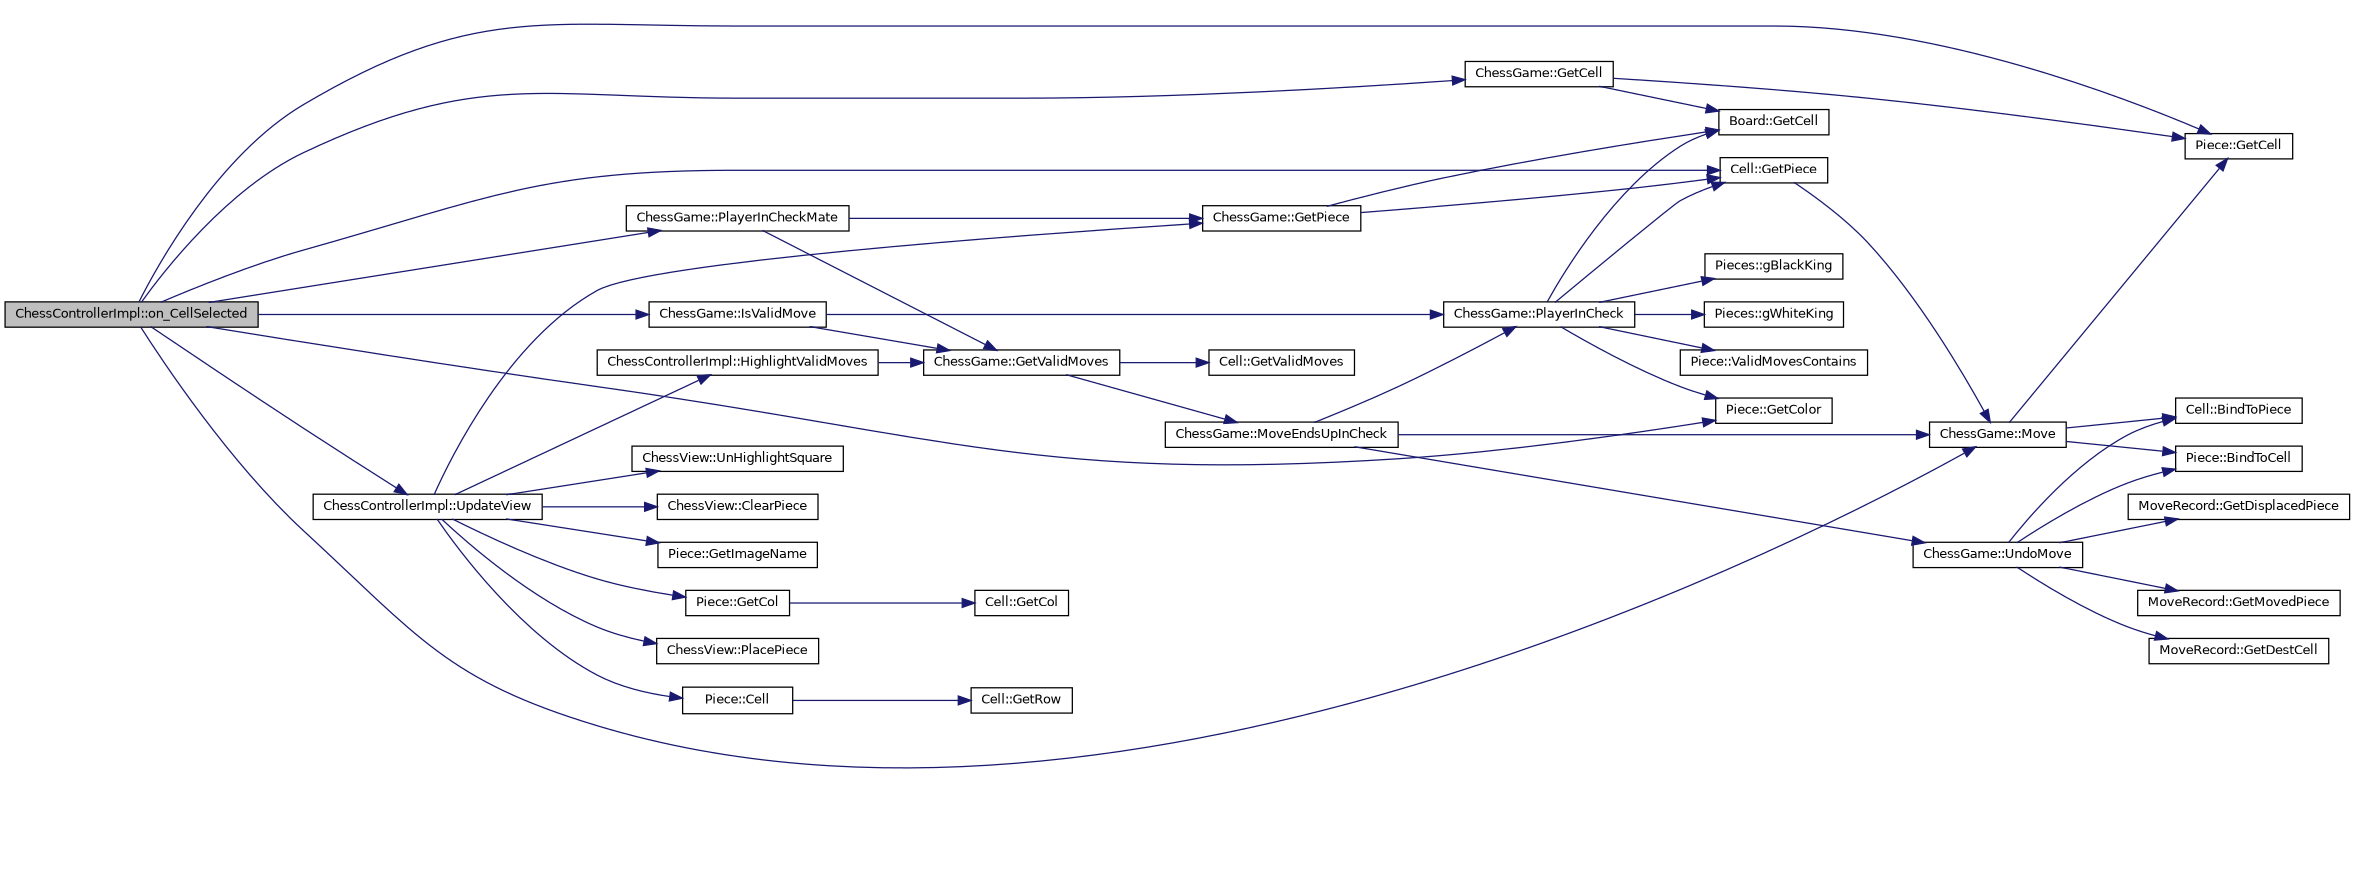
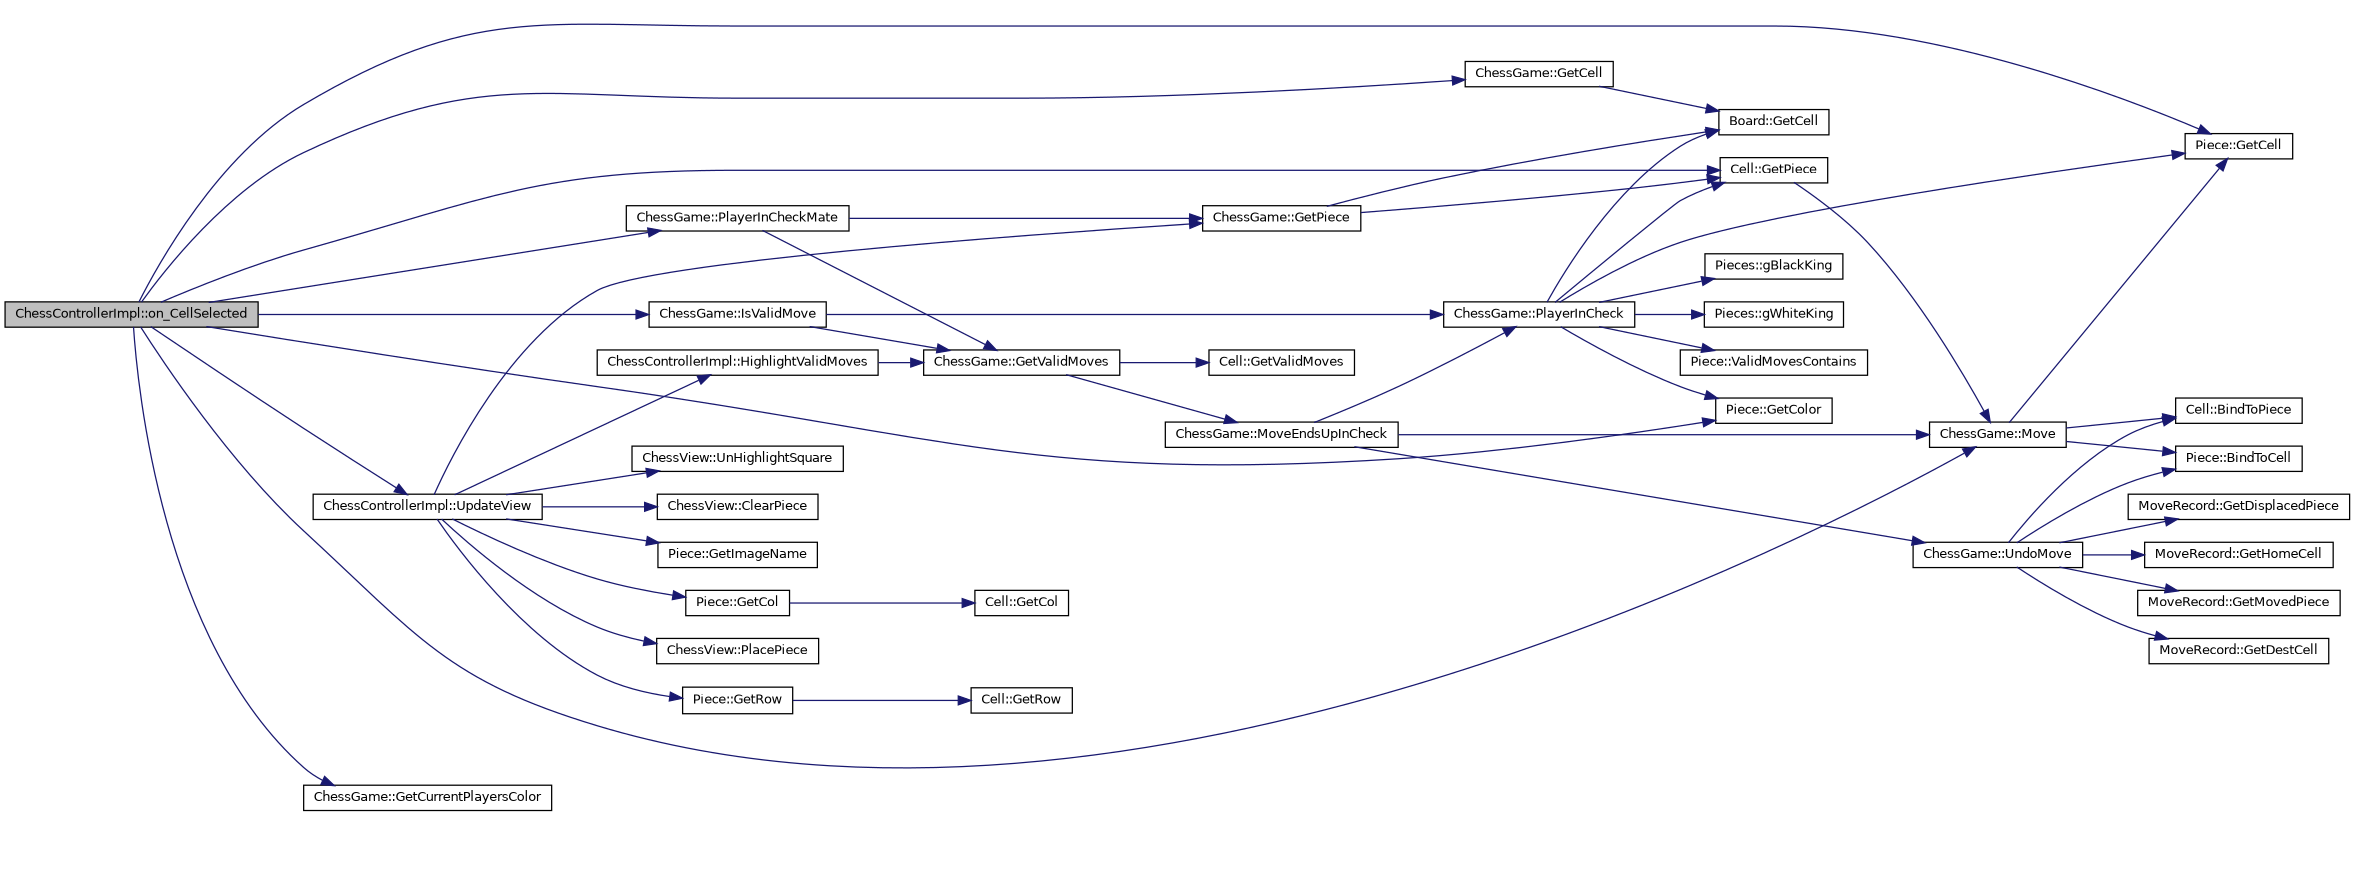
(1894, 101) -> (1858, 203)
none -> (2239, 555)
(738, 700) -> (738, 700)
none -> (428, 798)
